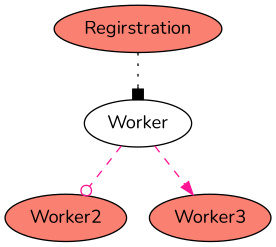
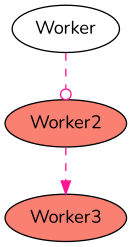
(138, 29) -> none
(170, 165) -> (66, 164)
